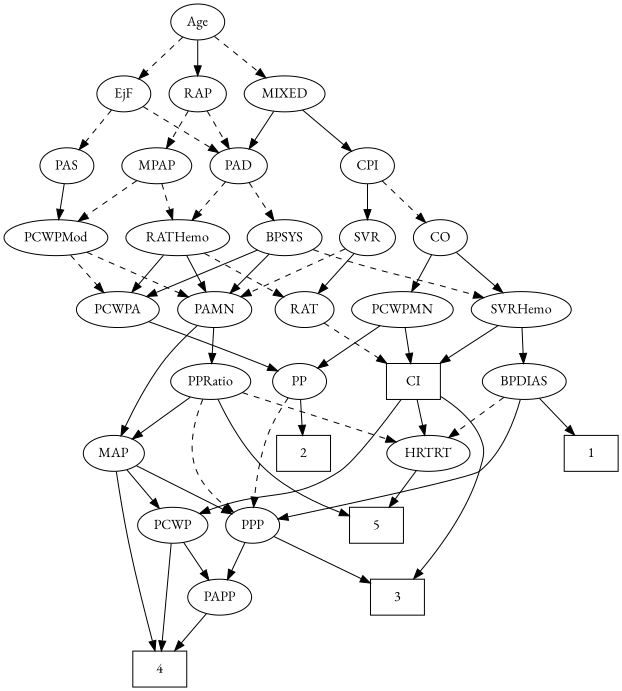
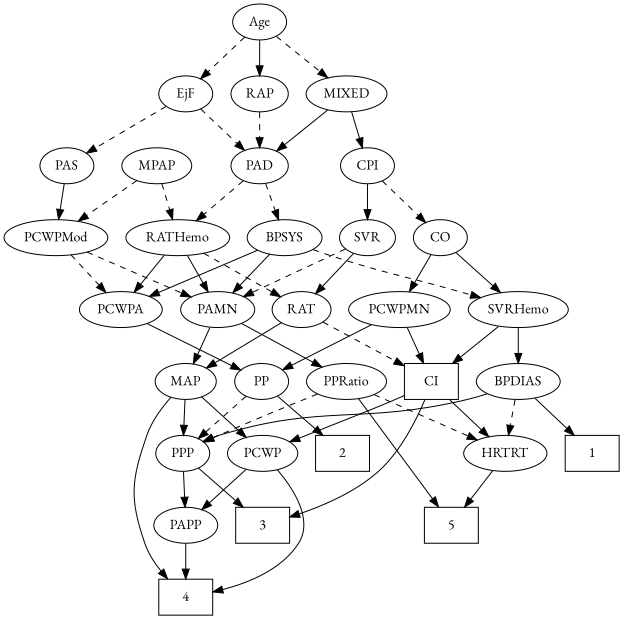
(182, 122) -> none
(165, 415) -> (248, 343)
